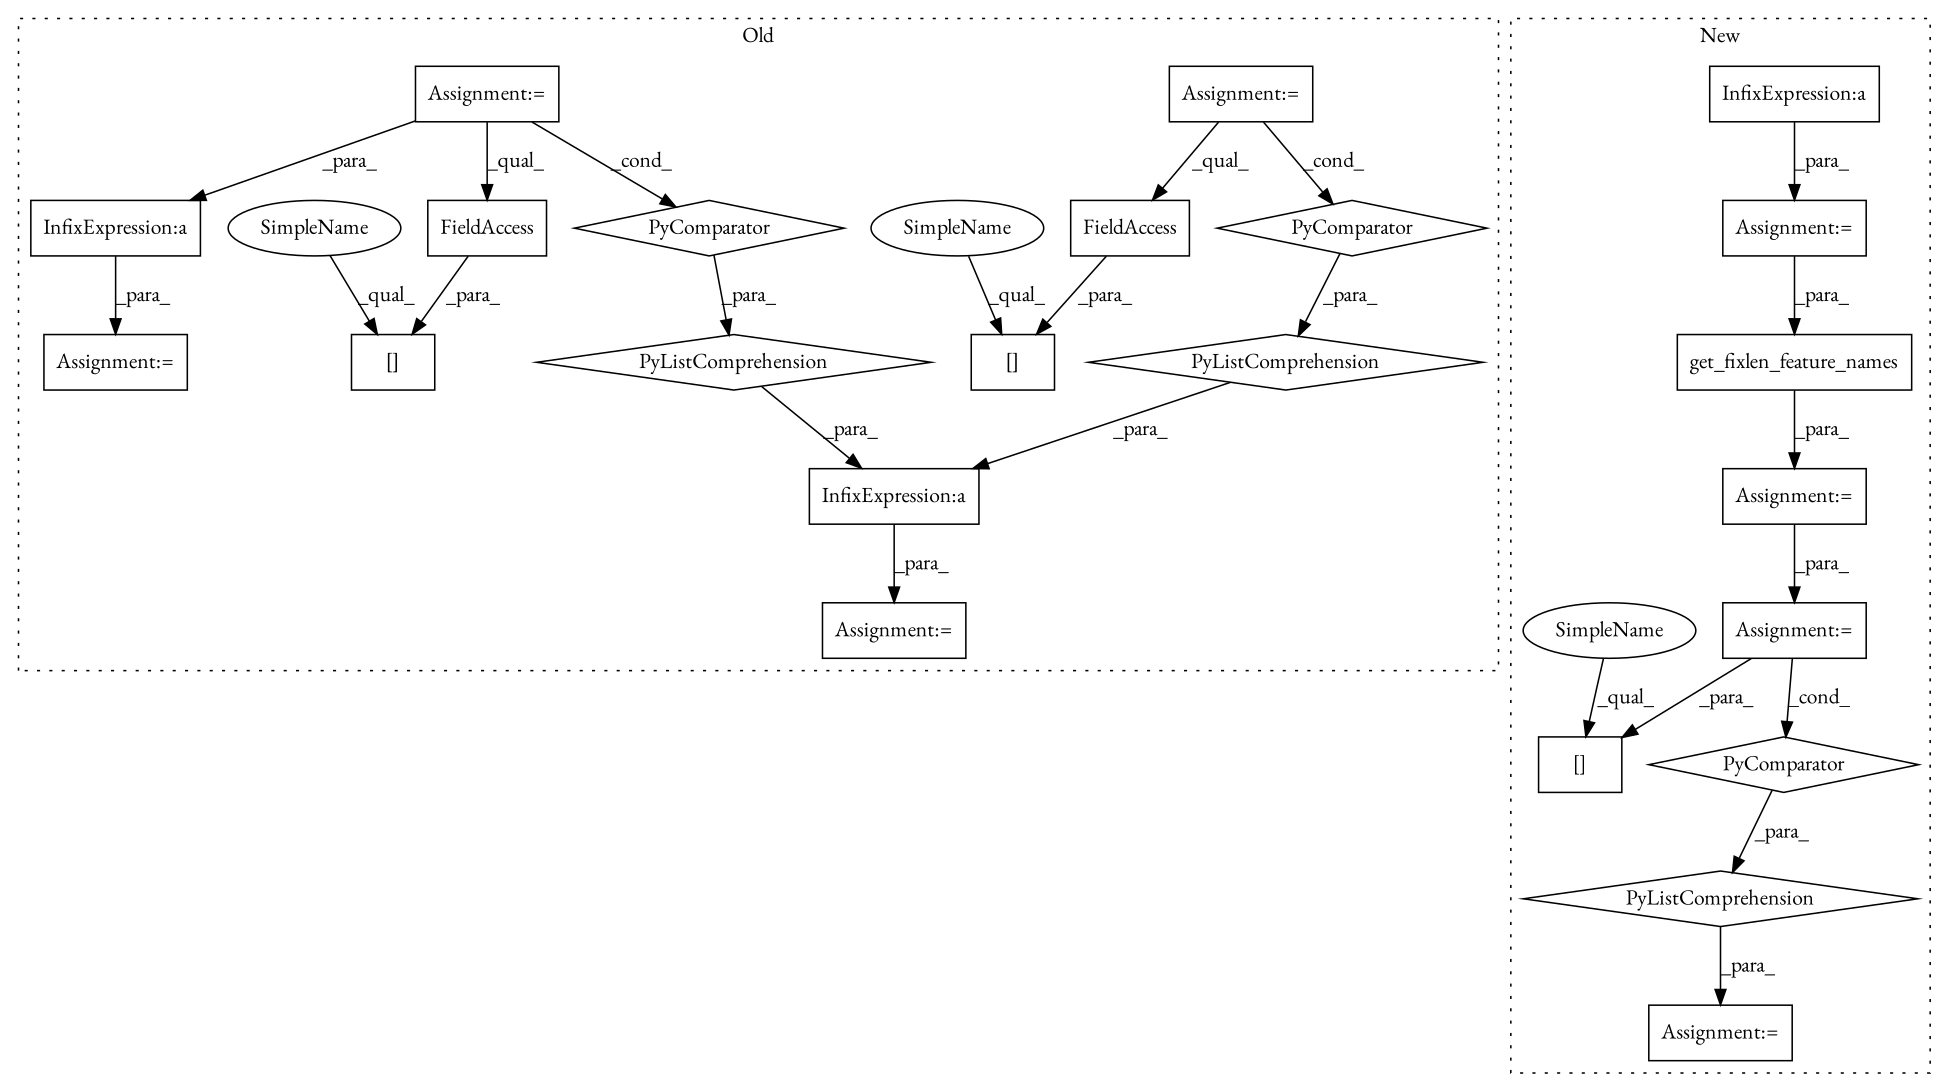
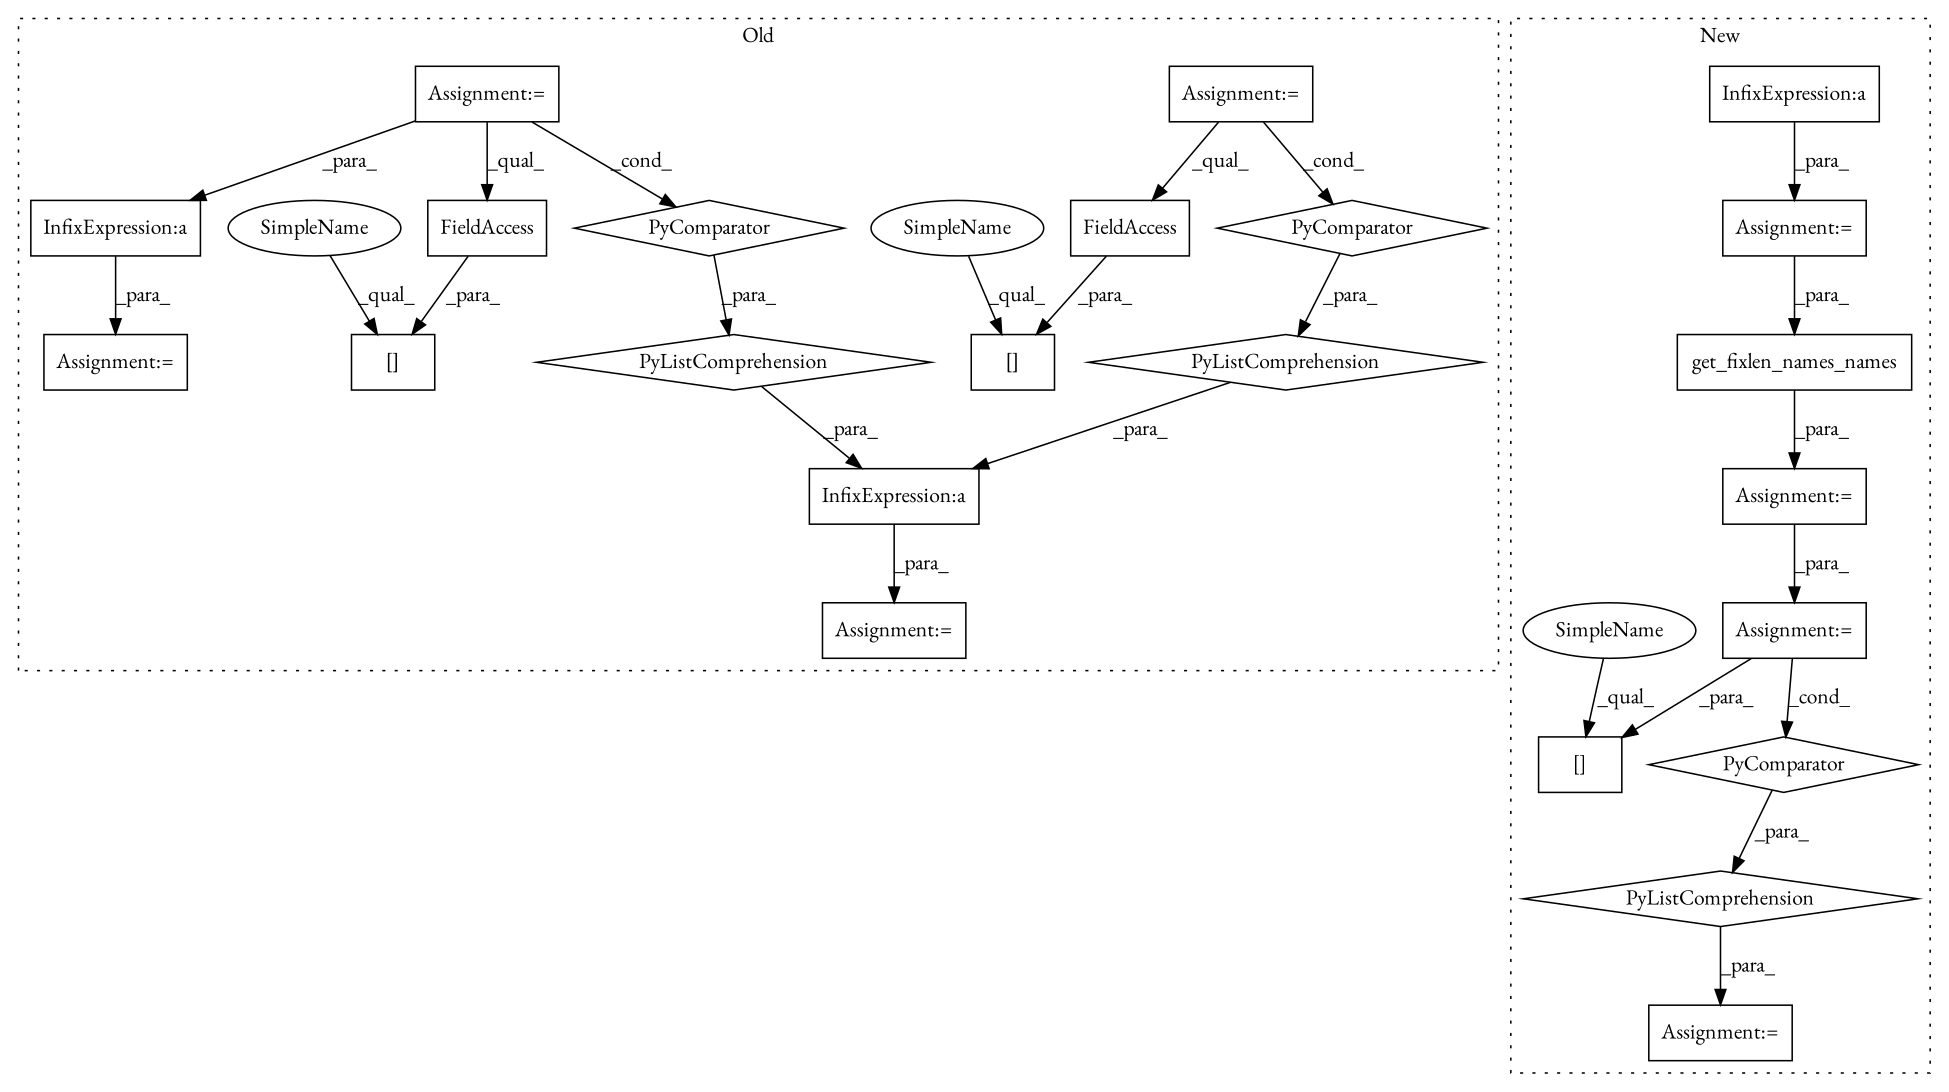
(1794, 362) -> (1794, 362)
